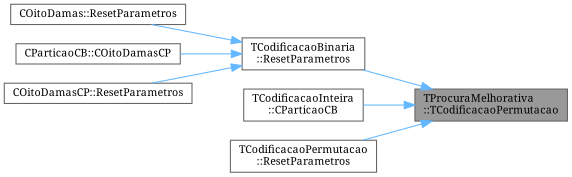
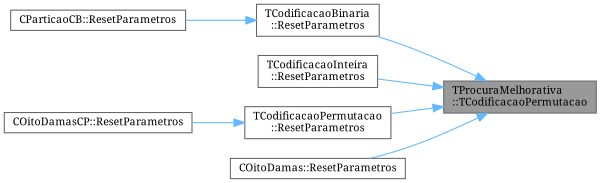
(191, 32) -> (425, 141)
(98, 54) -> (98, 20)
(191, 75) -> (213, 123)
(303, 105) -> (318, 71)
